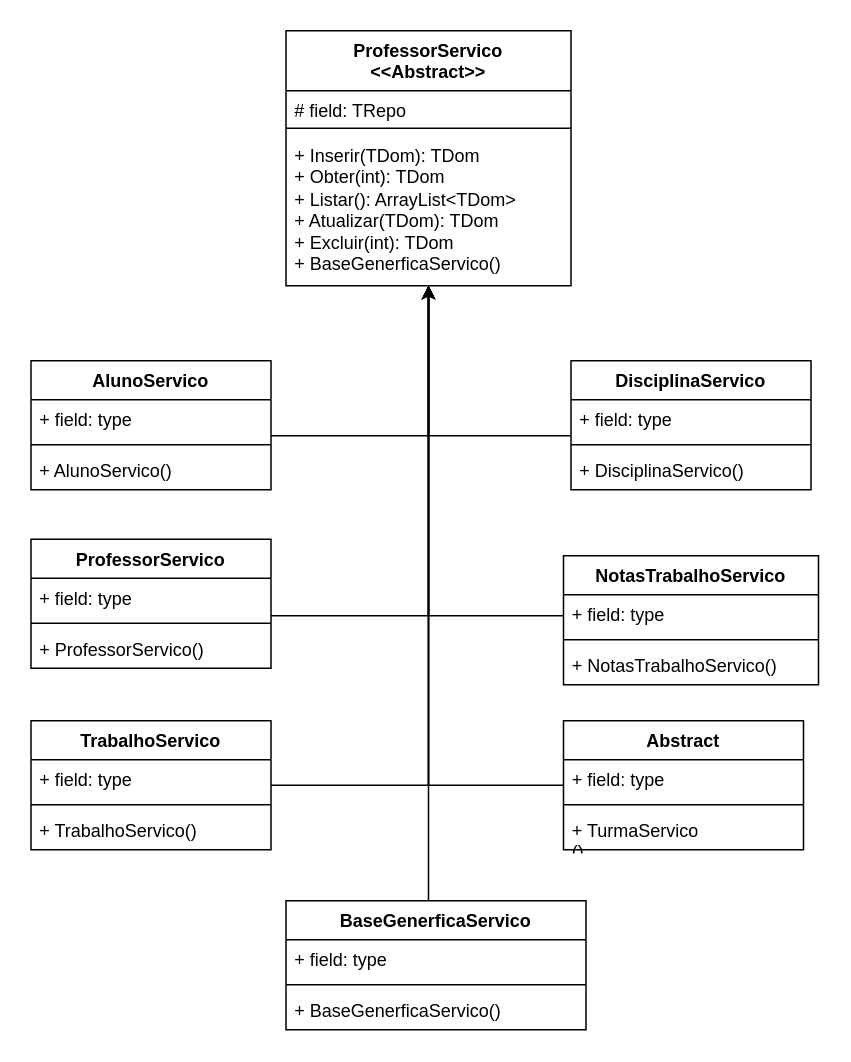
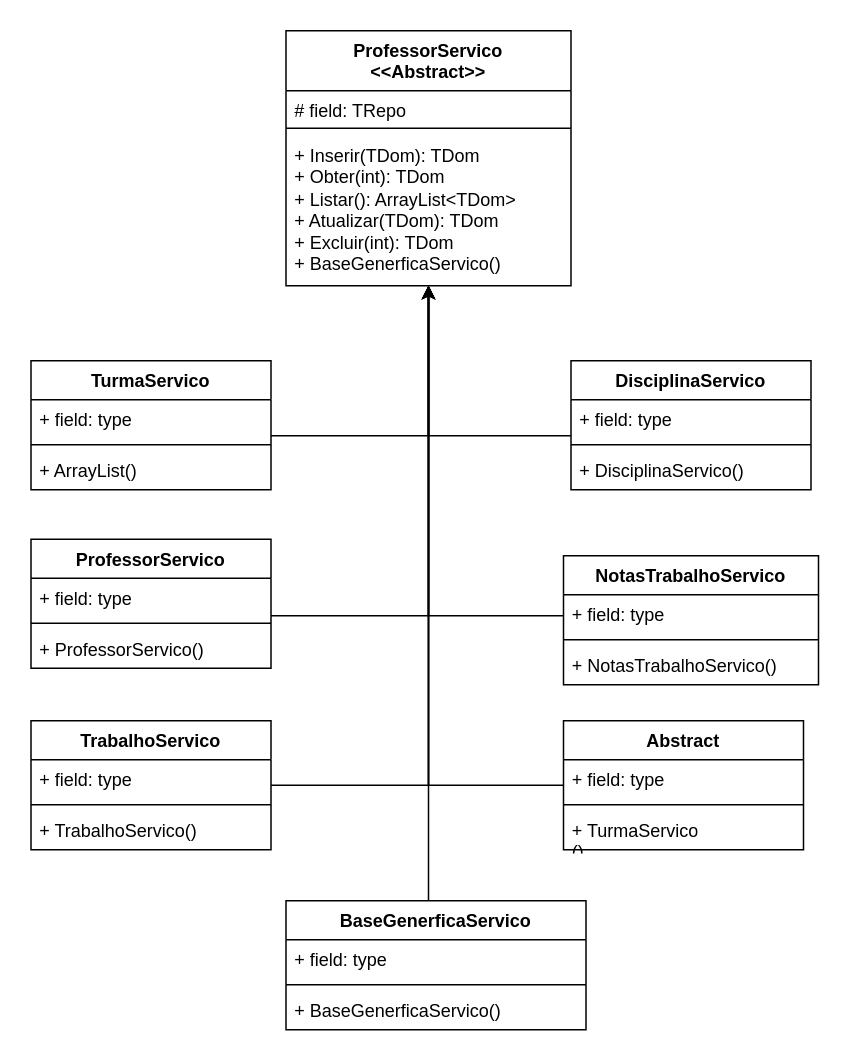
(151, 382) -> (151, 382)
(113, 472) -> (101, 472)
